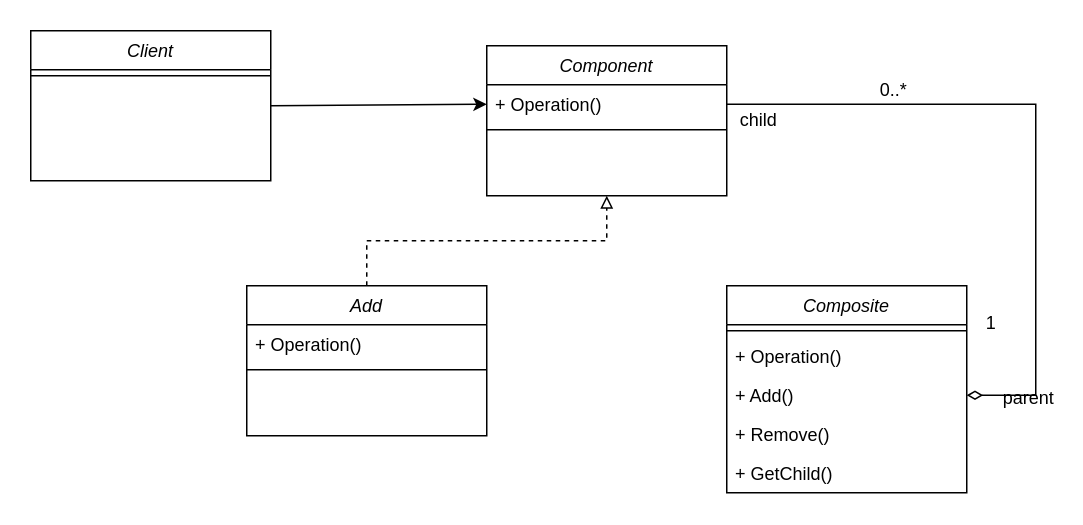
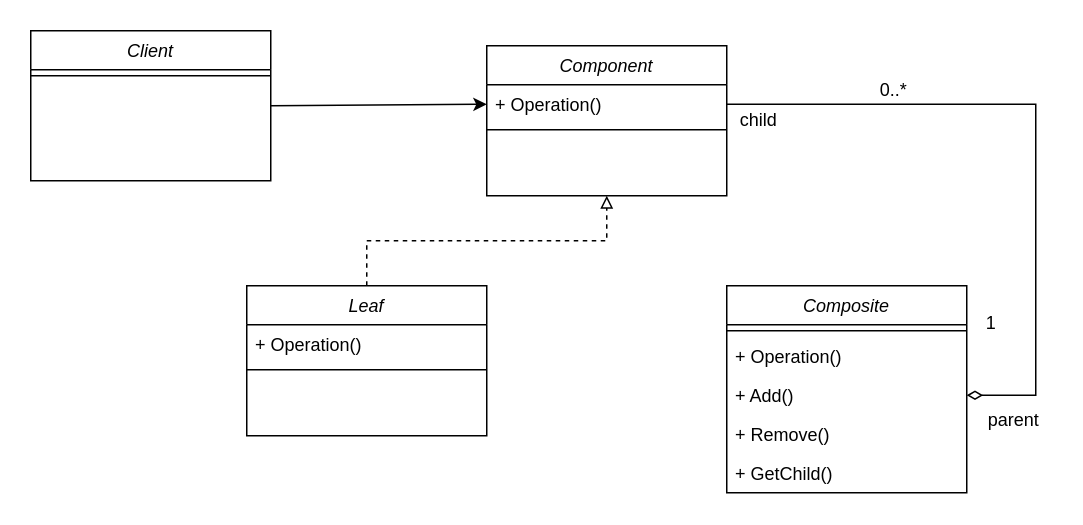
(366, 306) -> (366, 306)
(1028, 398) -> (1013, 421)
